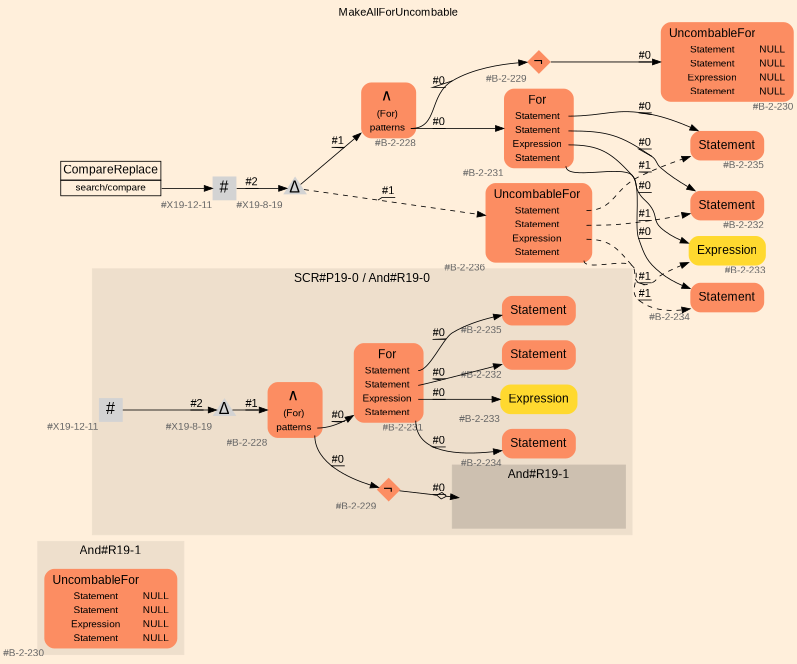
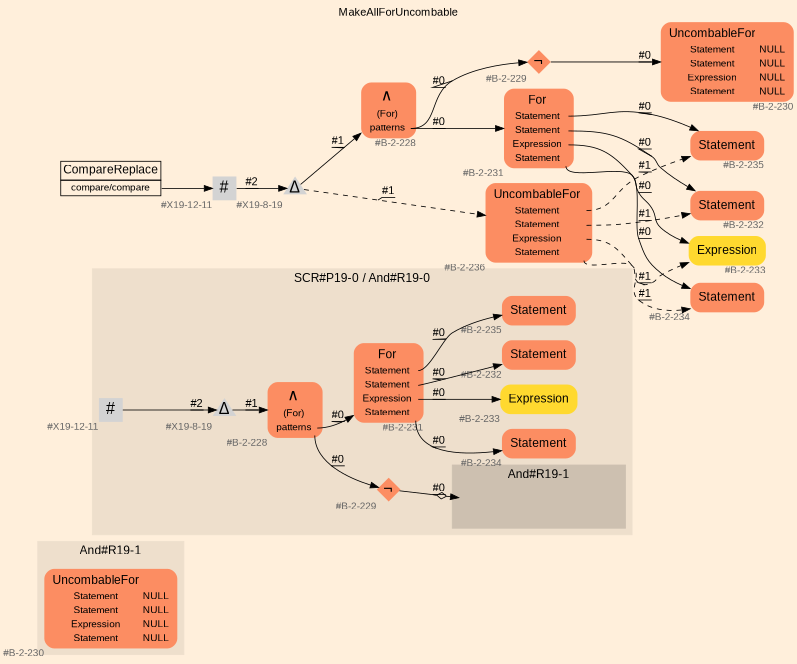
(111, 188) -> (111, 188)
